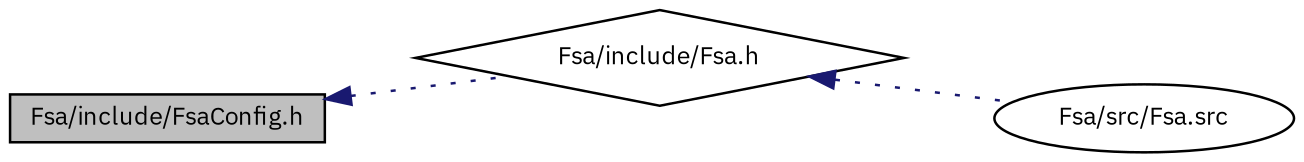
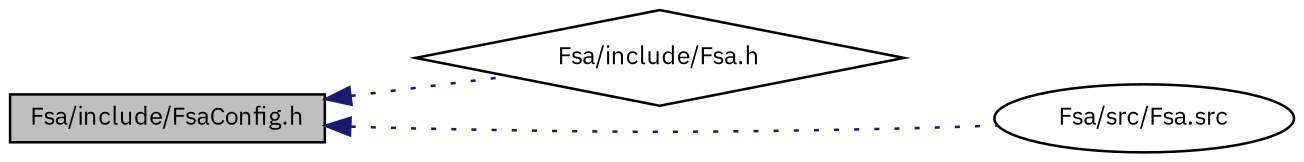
(924, 91) -> (674, 132)
